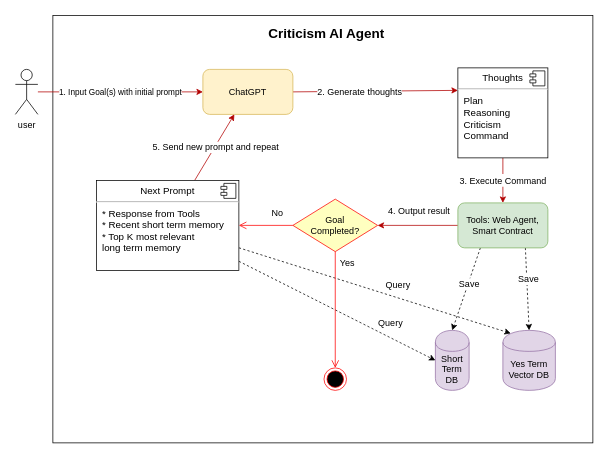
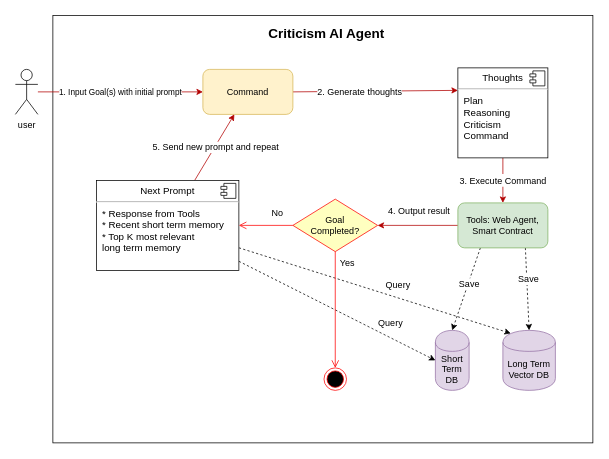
(248, 92) -> (248, 92)
(529, 369) -> (529, 369)
